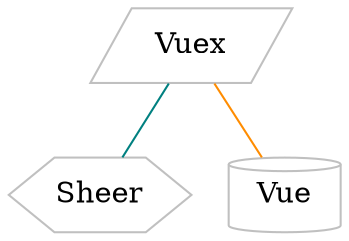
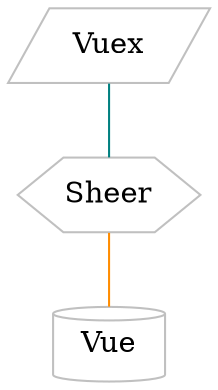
(238, 120) -> (109, 270)
